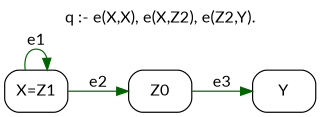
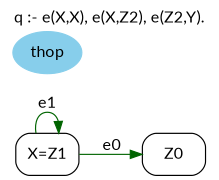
none -> (47, 53)
(98, 82) -> (112, 146)
(284, 91) -> none
